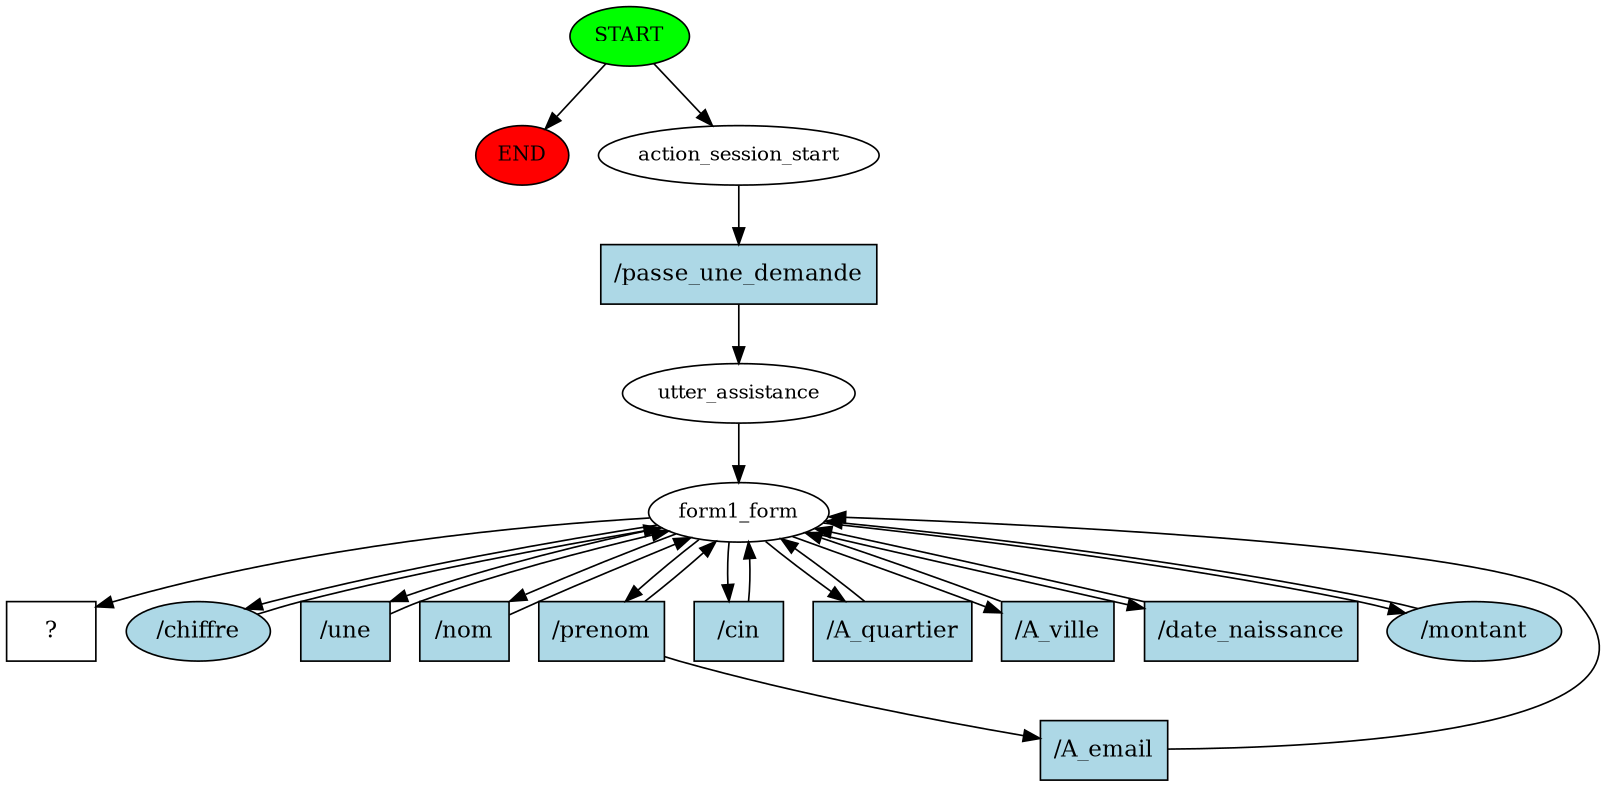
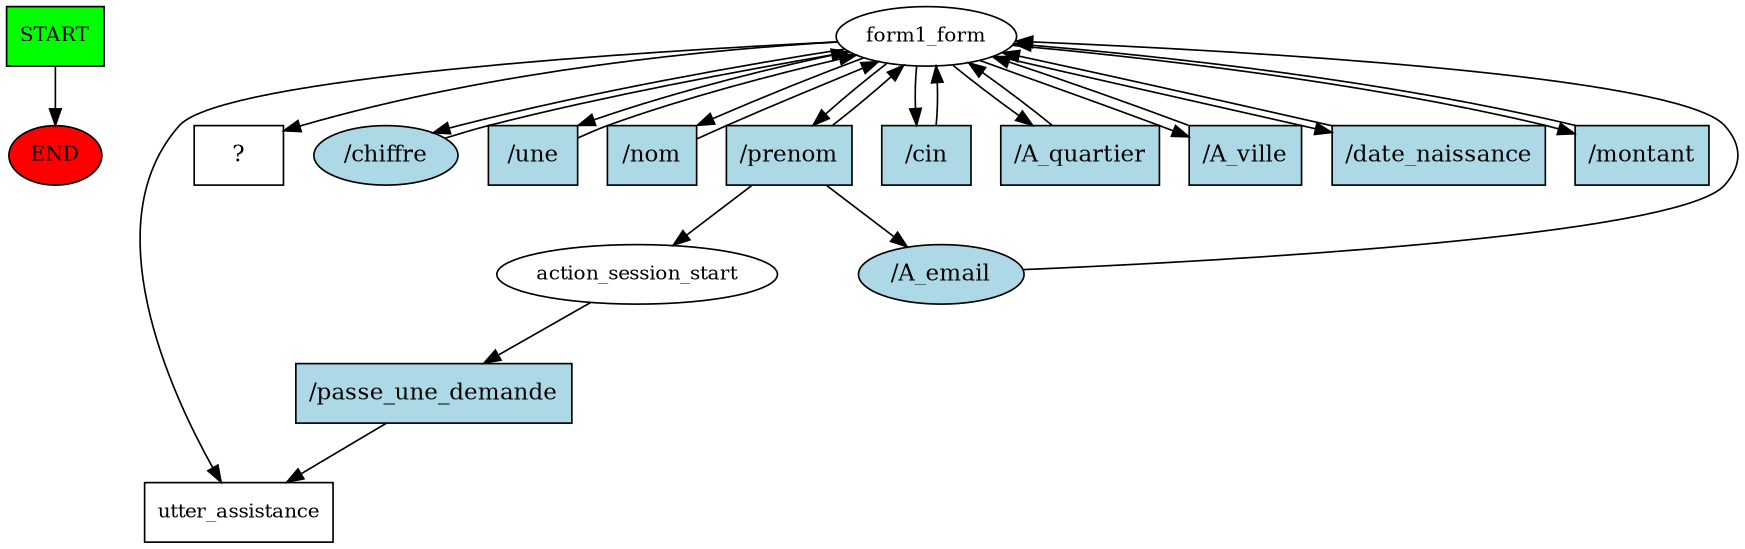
(630, 36) -> (55, 36)
(677, 89) -> (719, 210)
(739, 393) -> (239, 512)
(739, 445) -> (323, 86)
(1474, 631) -> (1642, 155)
(1104, 750) -> (941, 274)
